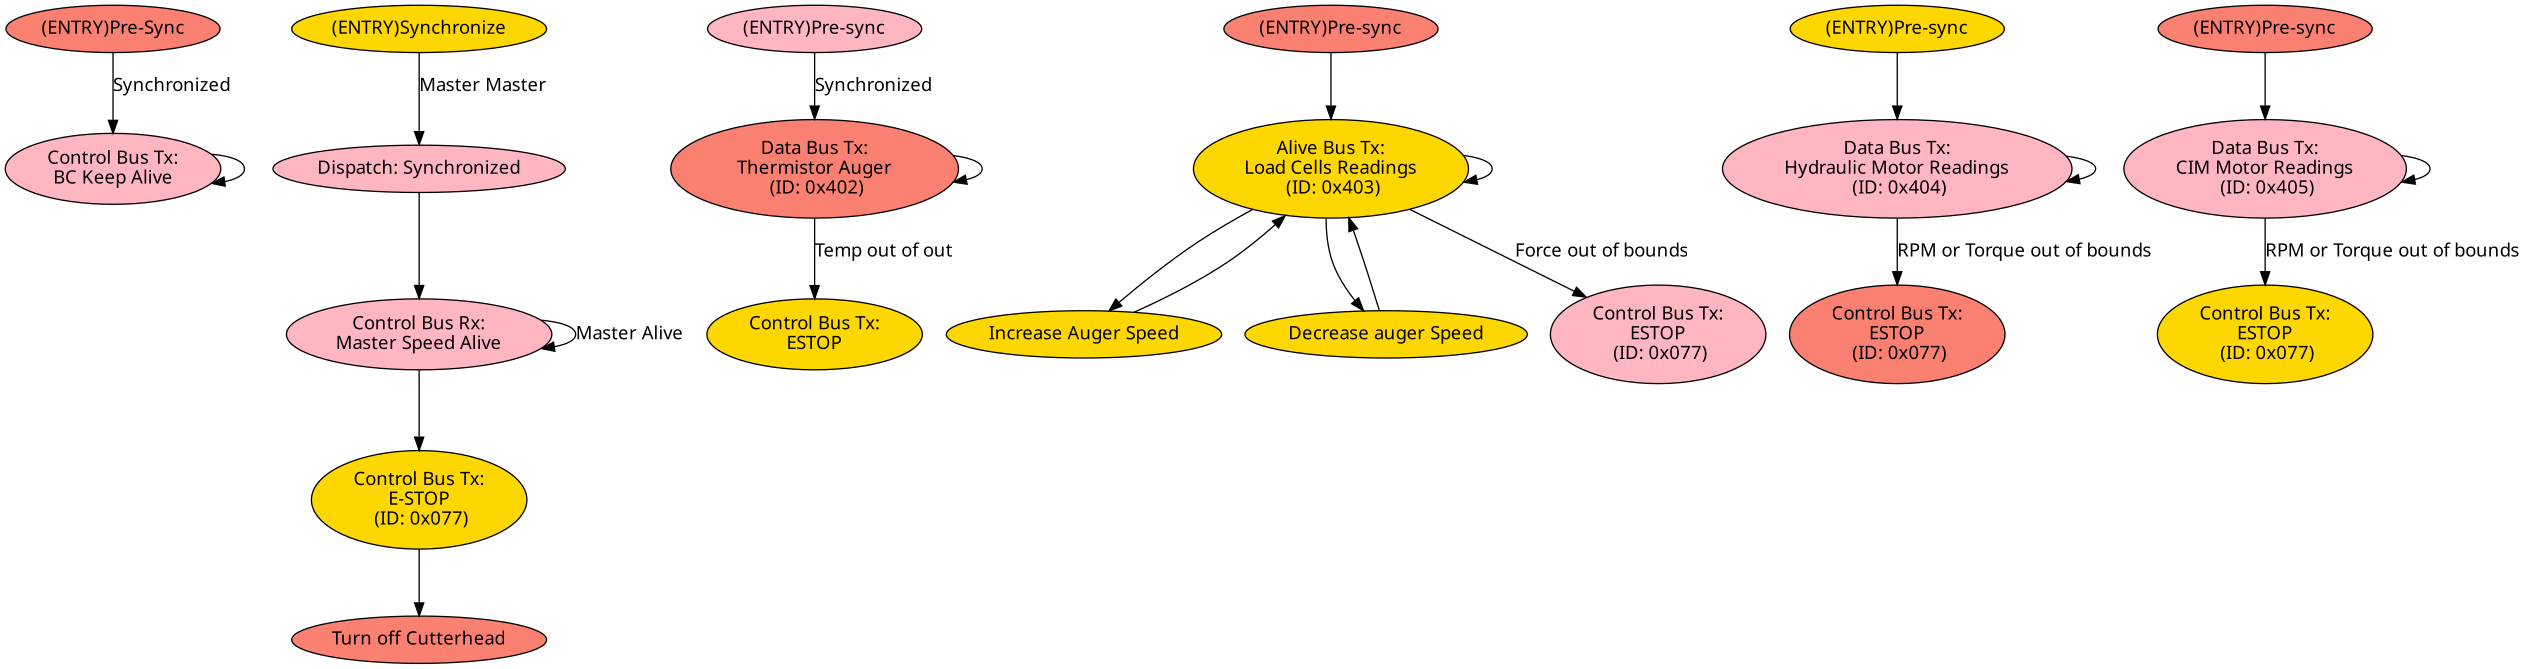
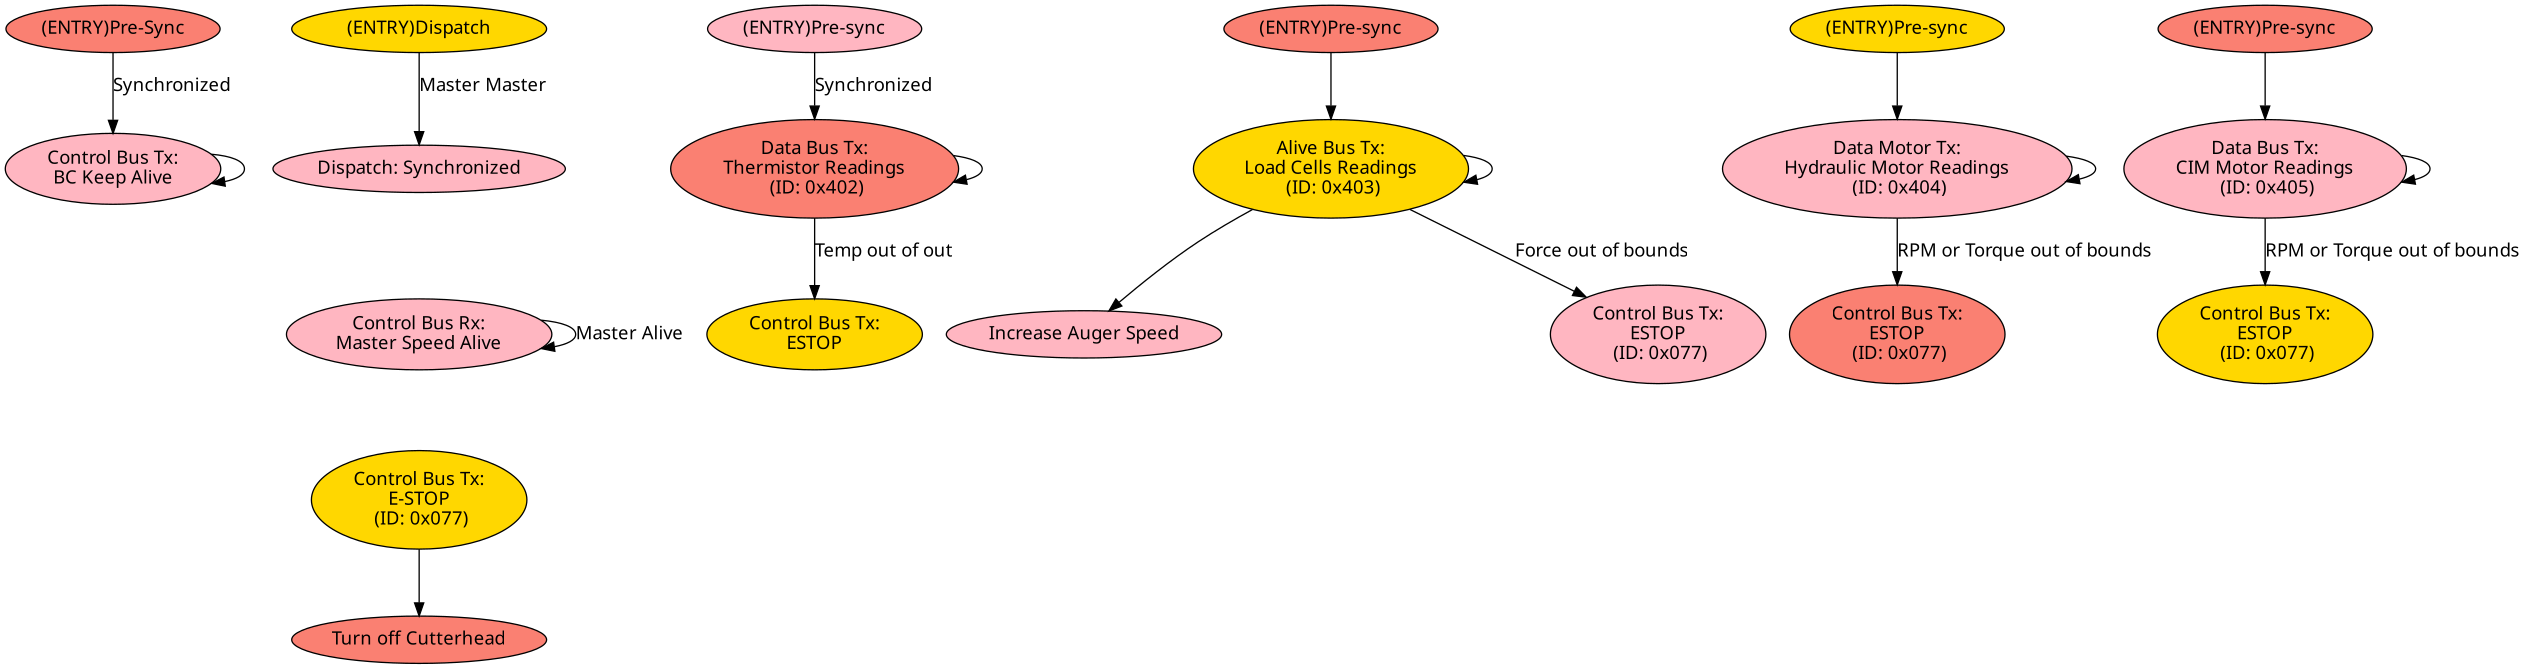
(419, 29) -> (419, 29)
(815, 169) -> (815, 169)
(1897, 169) -> (1897, 169)
(419, 239) -> none
(1208, 274) -> none
(1084, 334) -> (1084, 334)
(1386, 334) -> none
(419, 403) -> none
